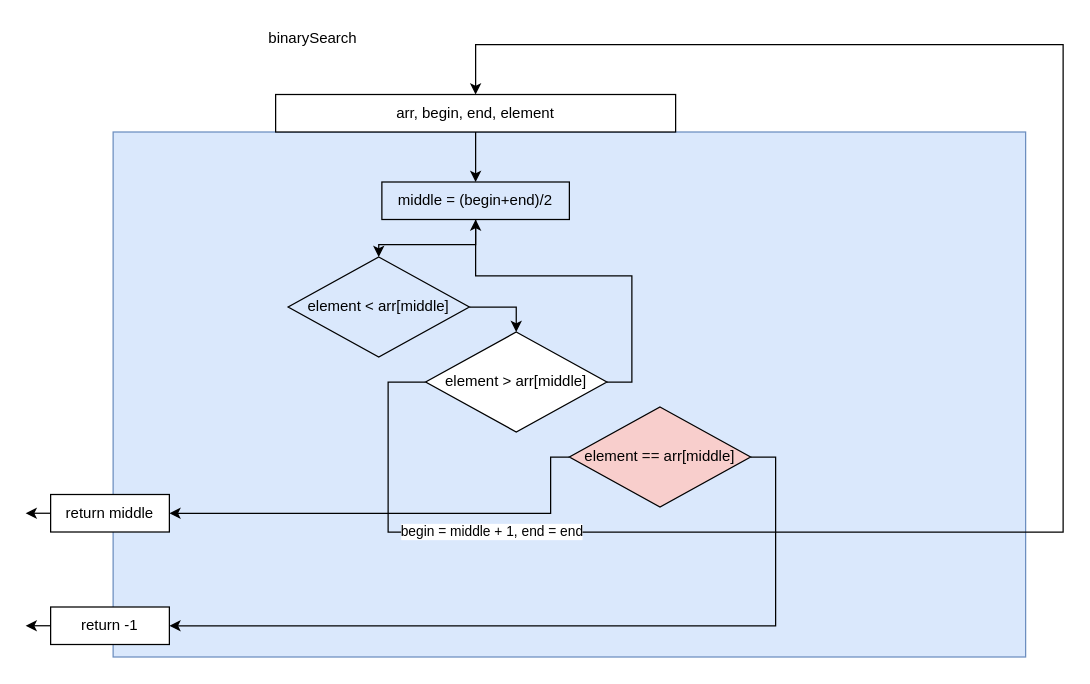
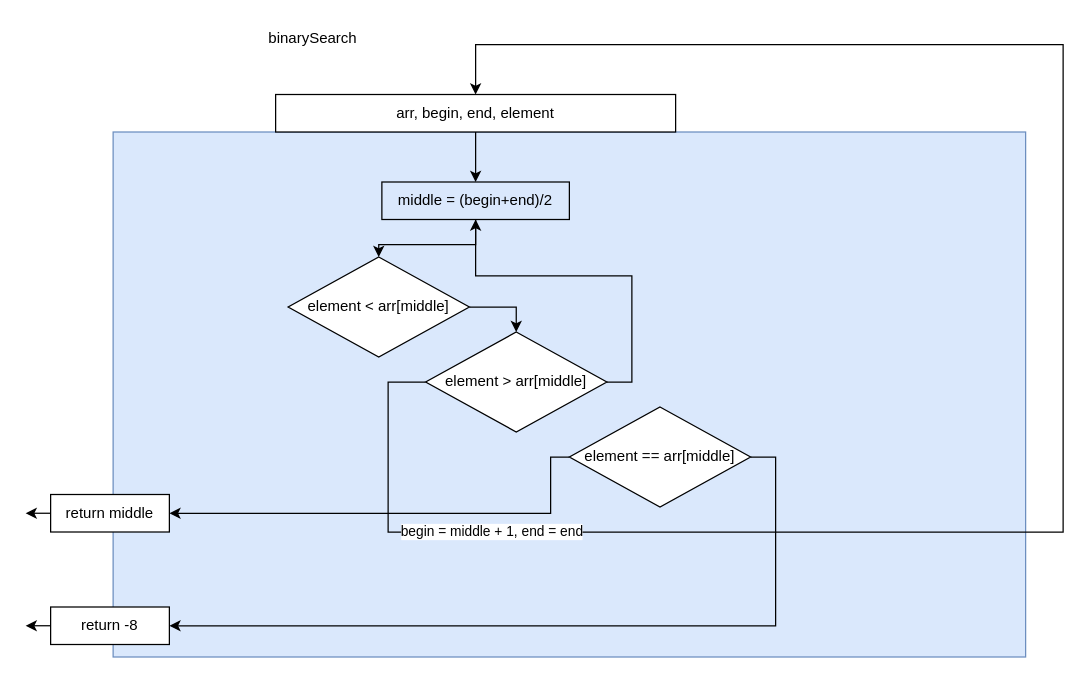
(379, 307) -> (379, 307)
(660, 457) -> (660, 457)
(110, 626) -> (110, 626)
